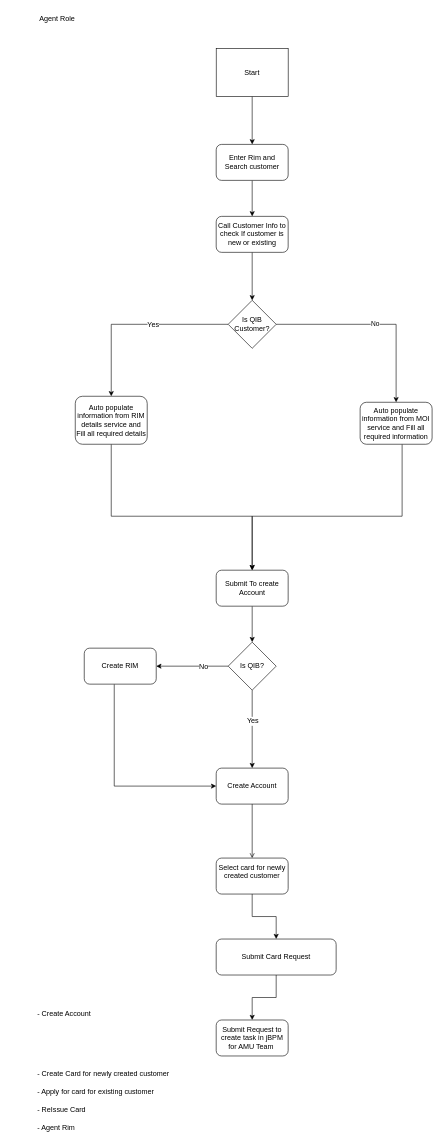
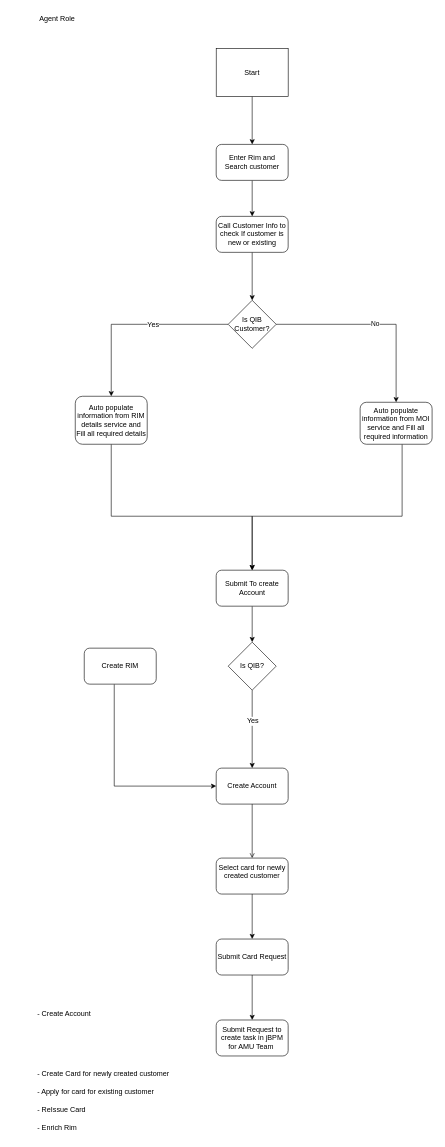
(204, 666) -> none
(276, 957) -> (252, 957)
(57, 1128) -> (58, 1128)
